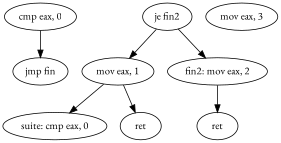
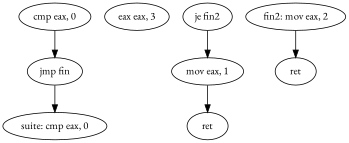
(242, 17) -> (137, 17)
(189, 41) -> none
(90, 96) -> (55, 95)
